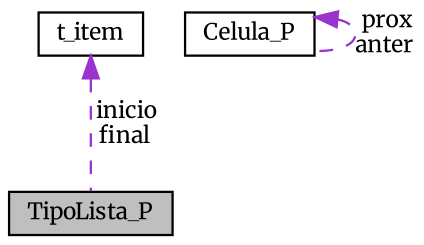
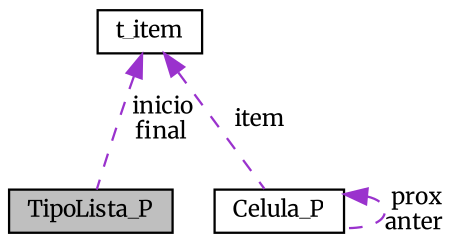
none -> (221, 131)
